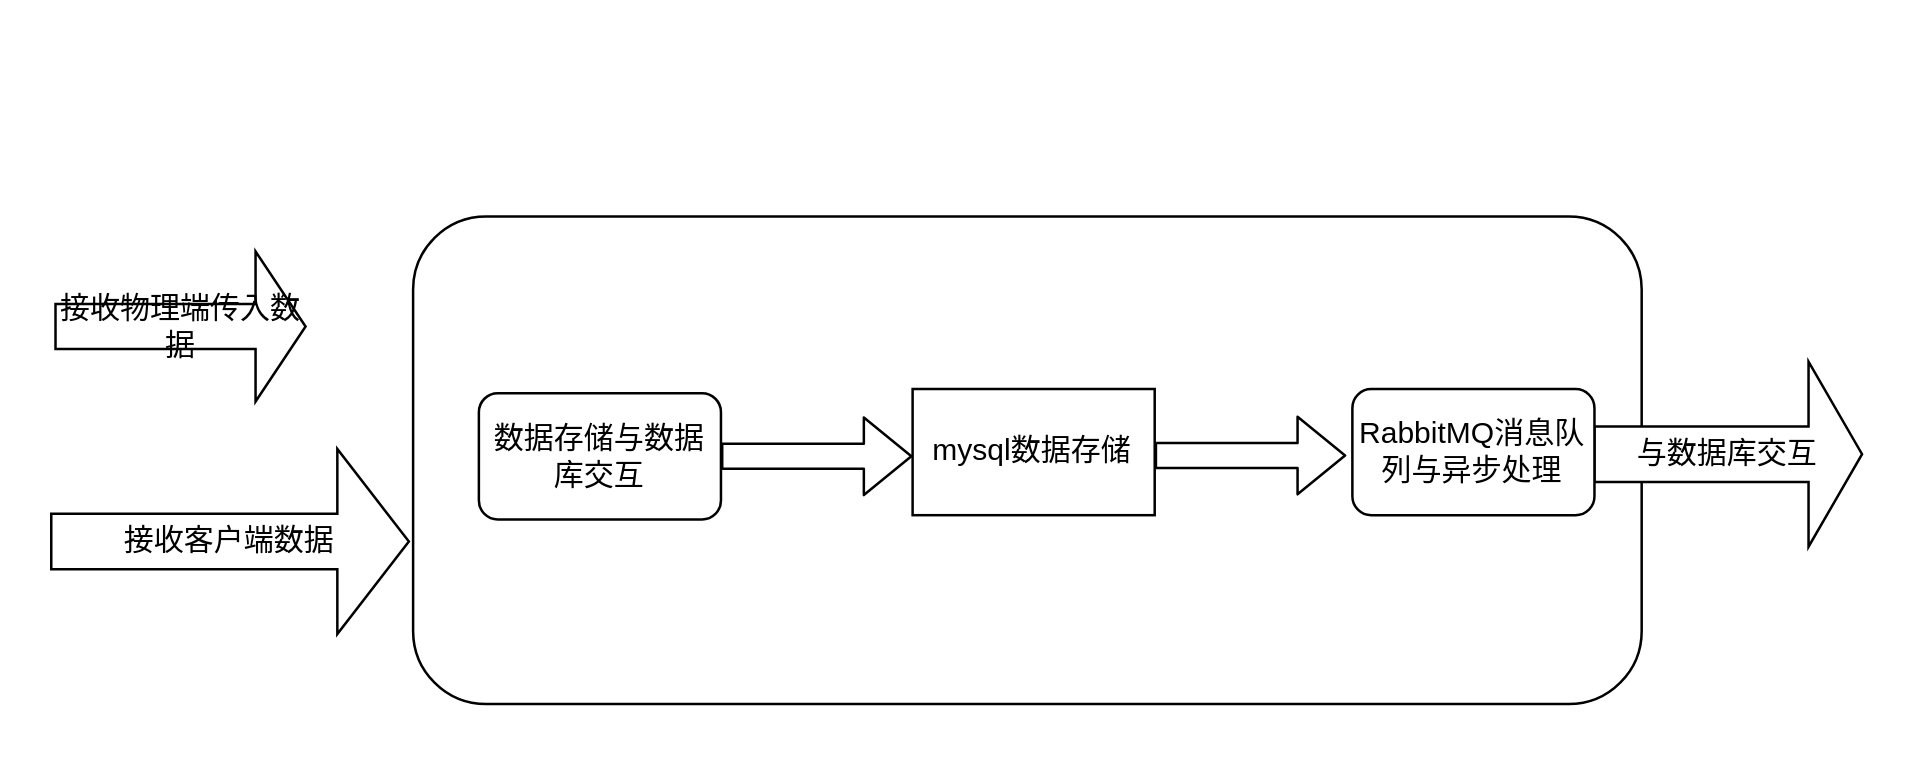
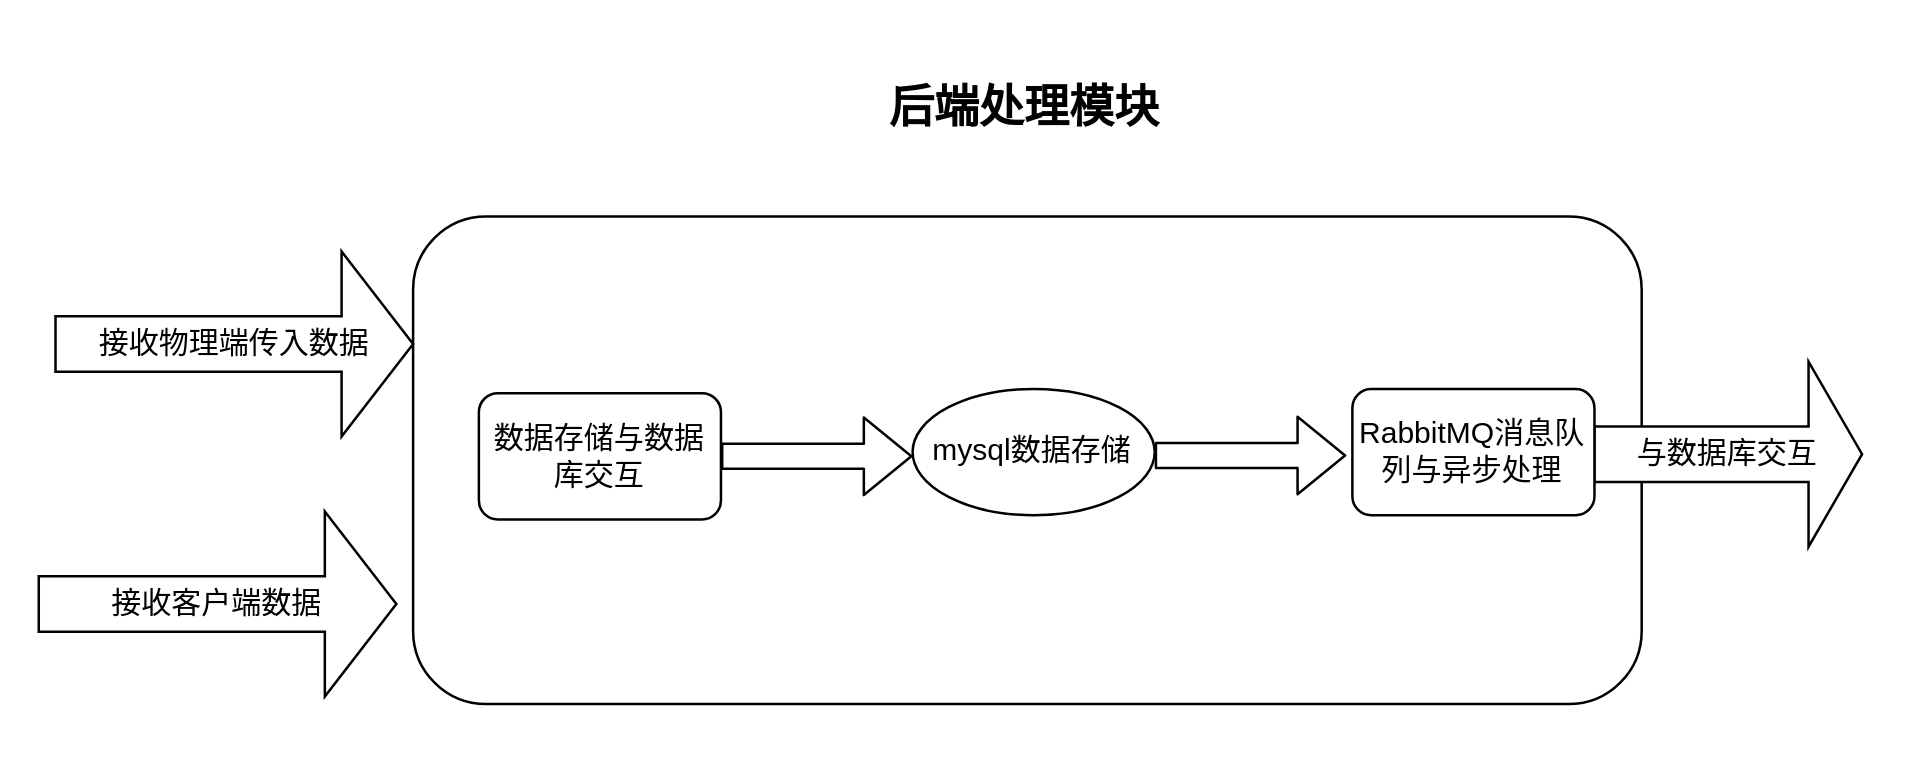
none -> (1025, 109)
(181, 326) -> (234, 344)
(1033, 452) -> (1033, 452)
(230, 541) -> (218, 604)
